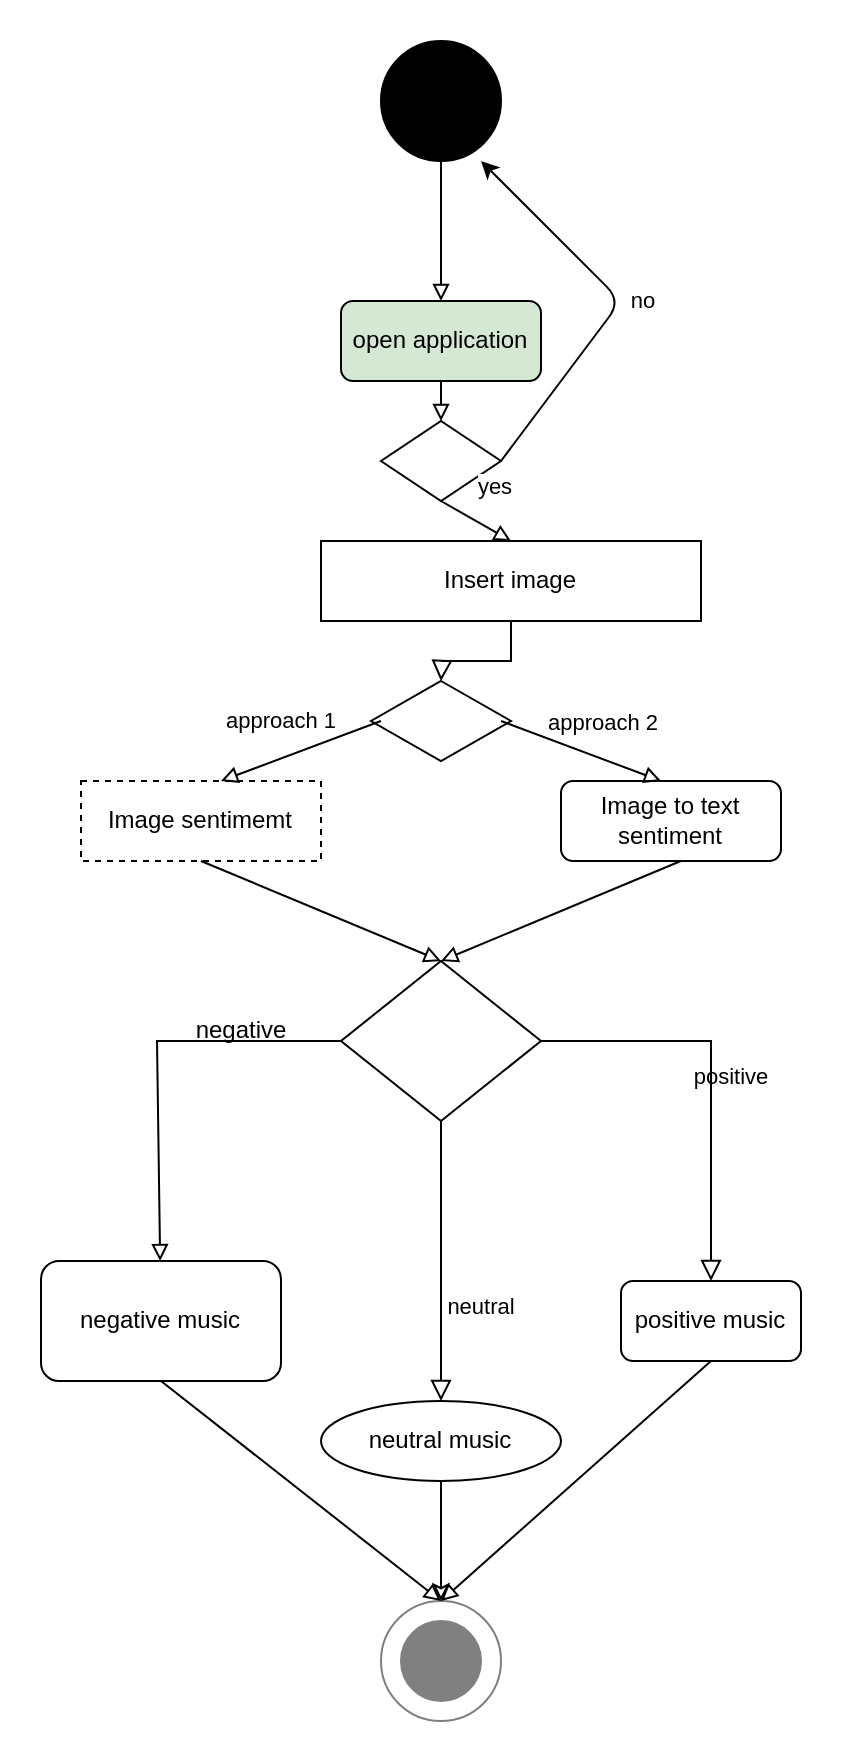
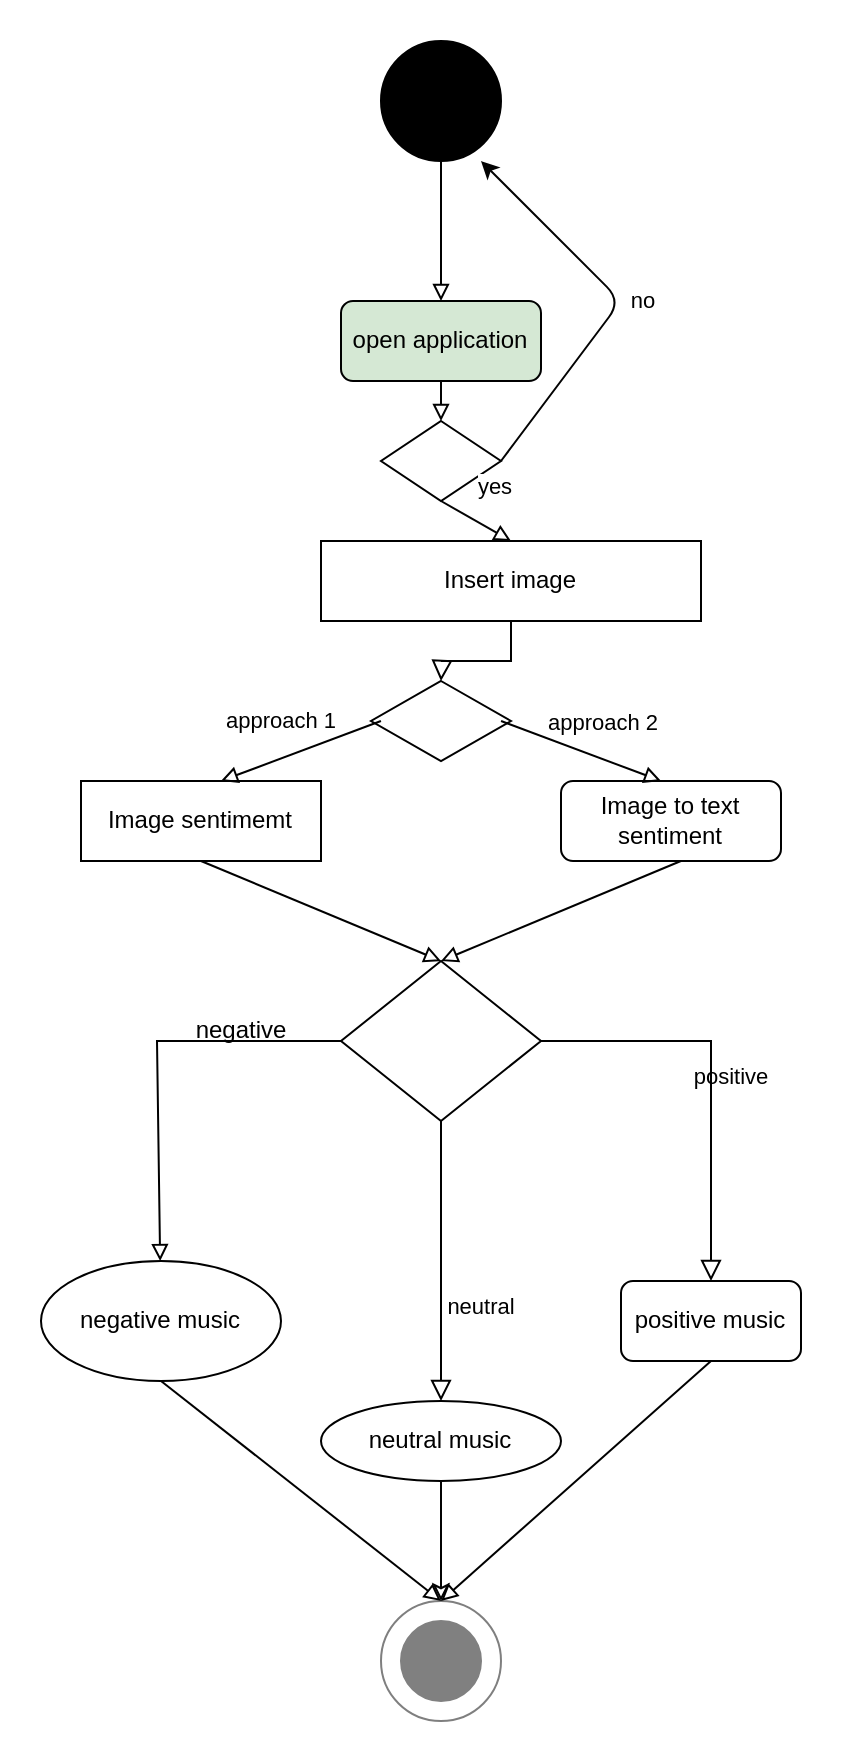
(201, 821) -> (201, 821)
(161, 1321) -> (161, 1321)
